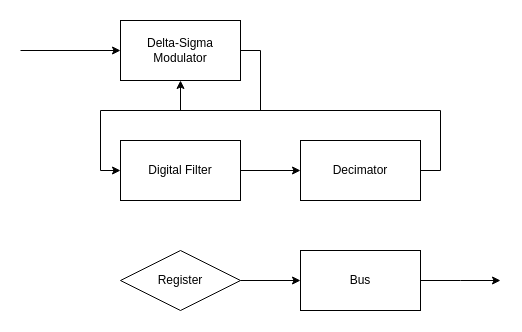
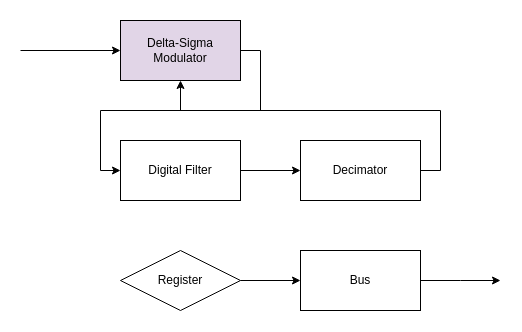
(181, 51) -> (181, 51)
